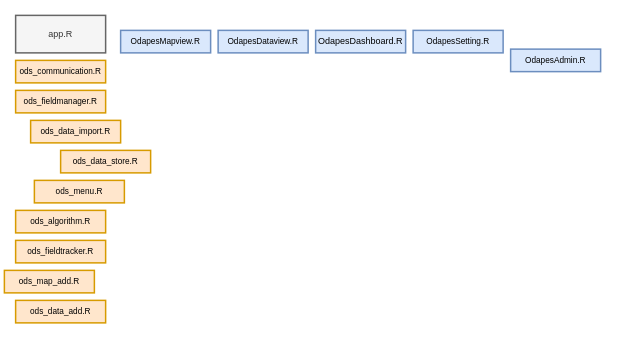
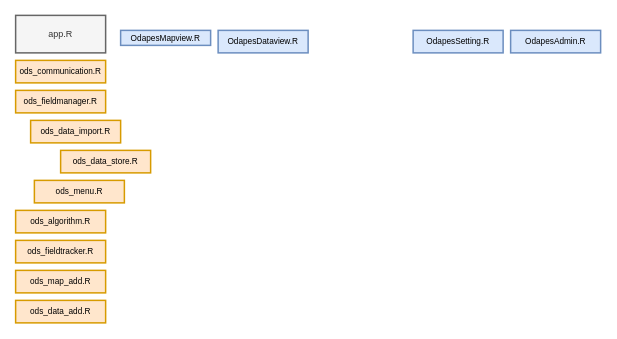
(165, 42) -> (165, 38)
(360, 42) -> none
(555, 60) -> (555, 42)
(49, 282) -> (60, 282)
